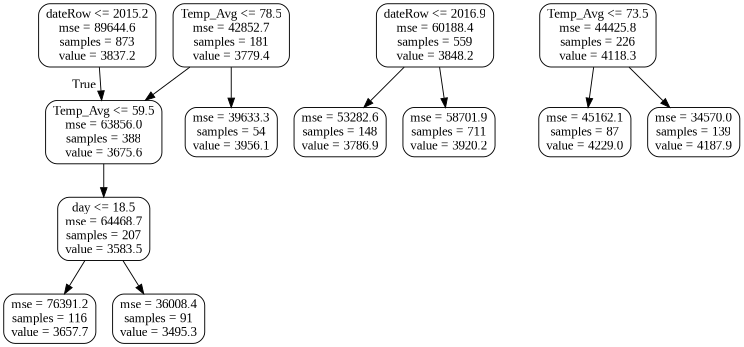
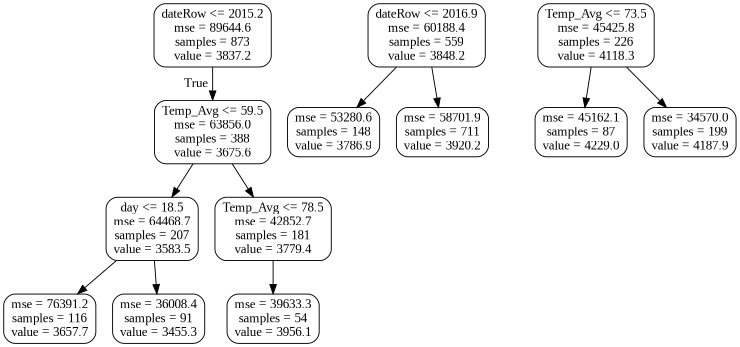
(598, 35) -> (596, 35)
(171, 81) -> (240, 176)
(340, 132) -> (334, 132)
(694, 132) -> (690, 132)
(159, 319) -> (159, 319)
